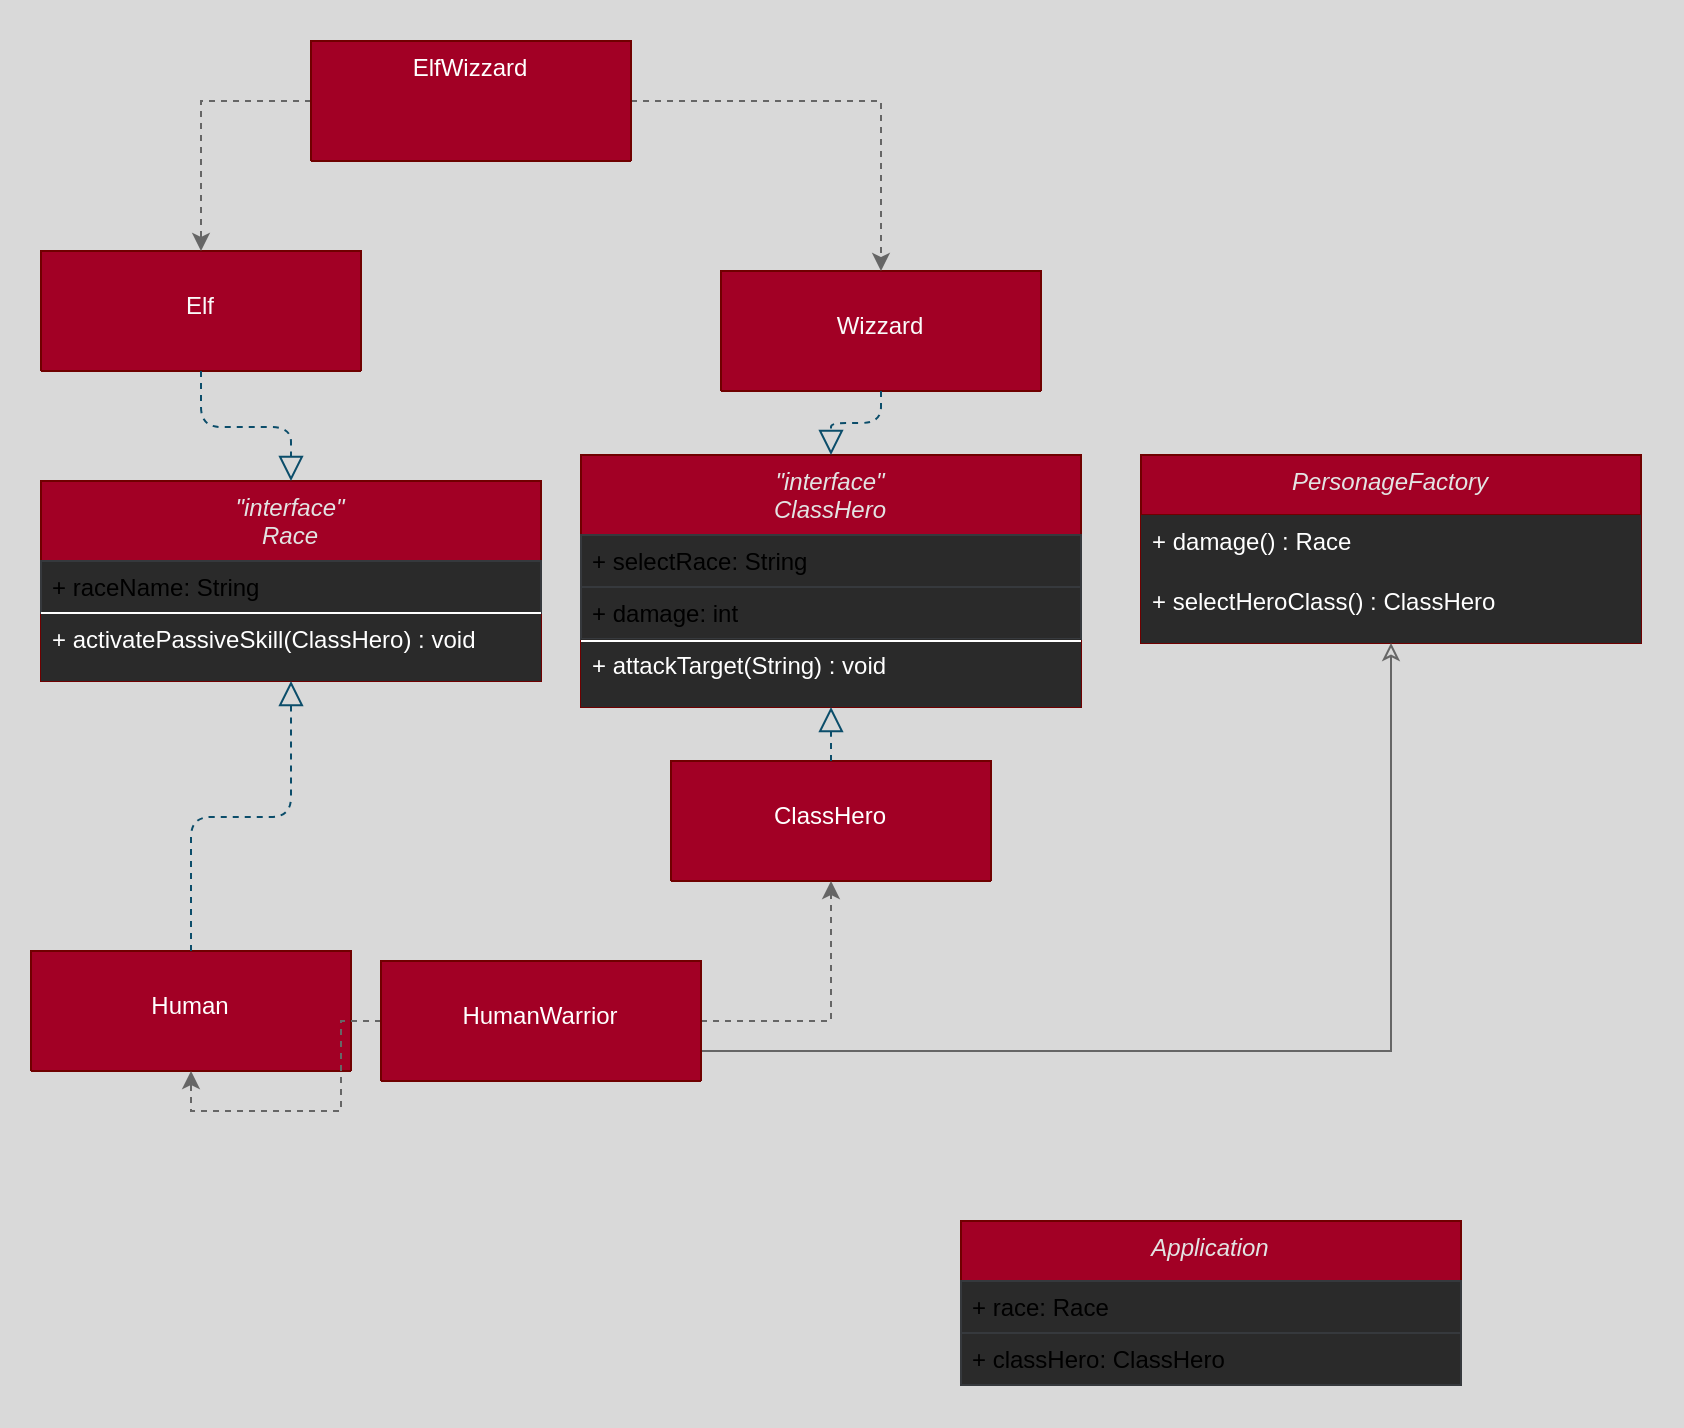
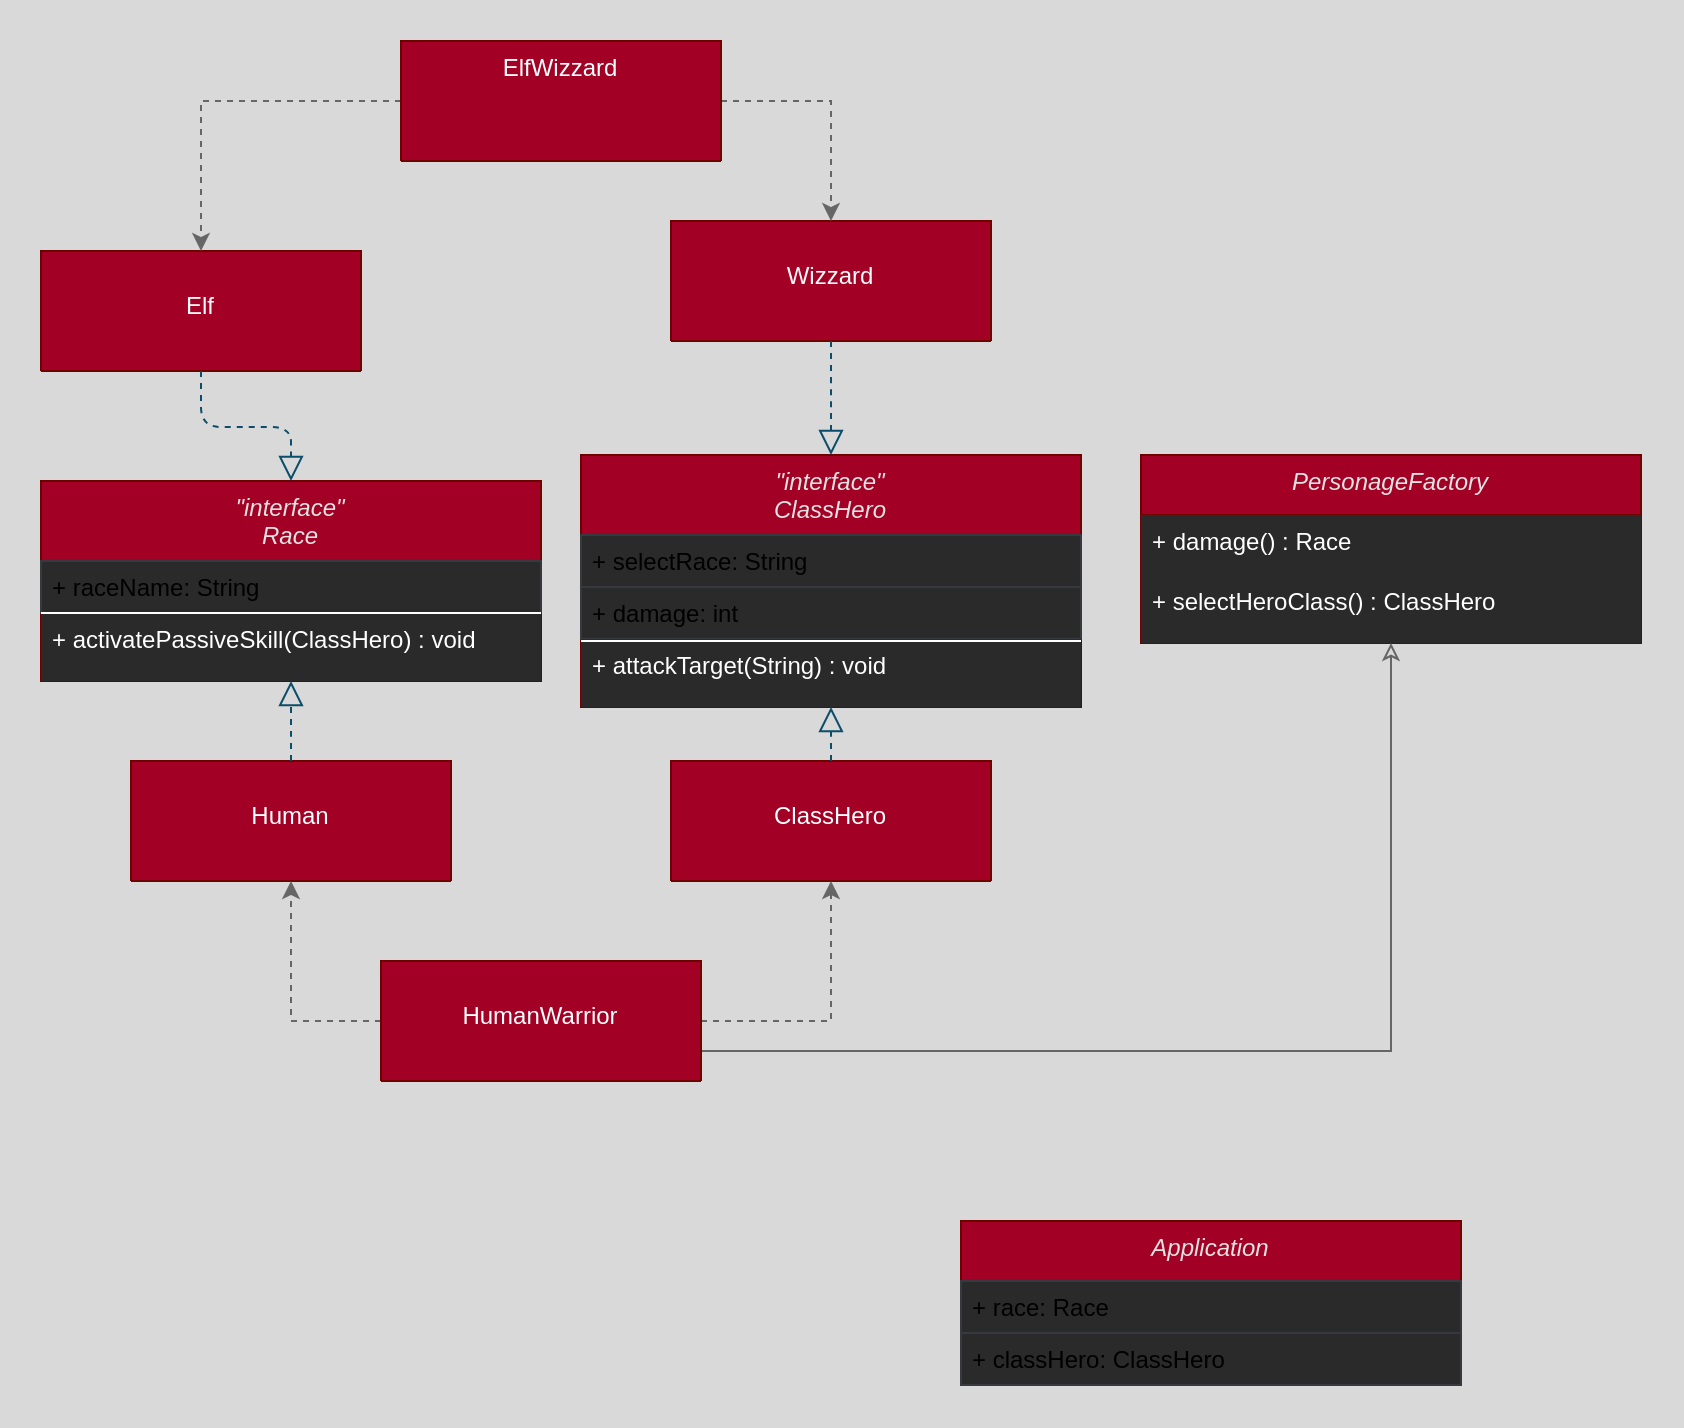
(471, 101) -> (561, 101)
(881, 331) -> (831, 281)
(191, 1011) -> (291, 821)
